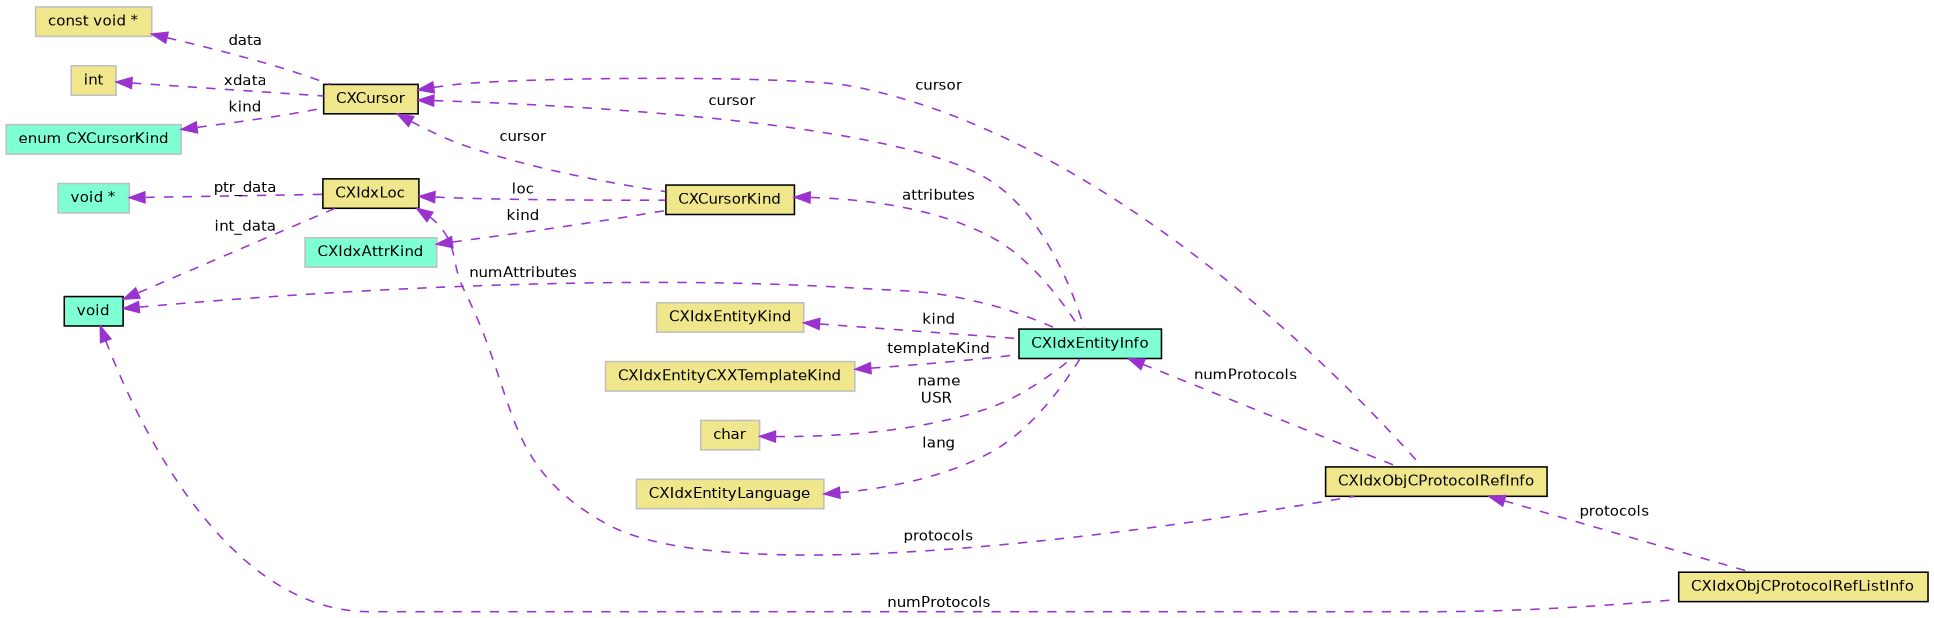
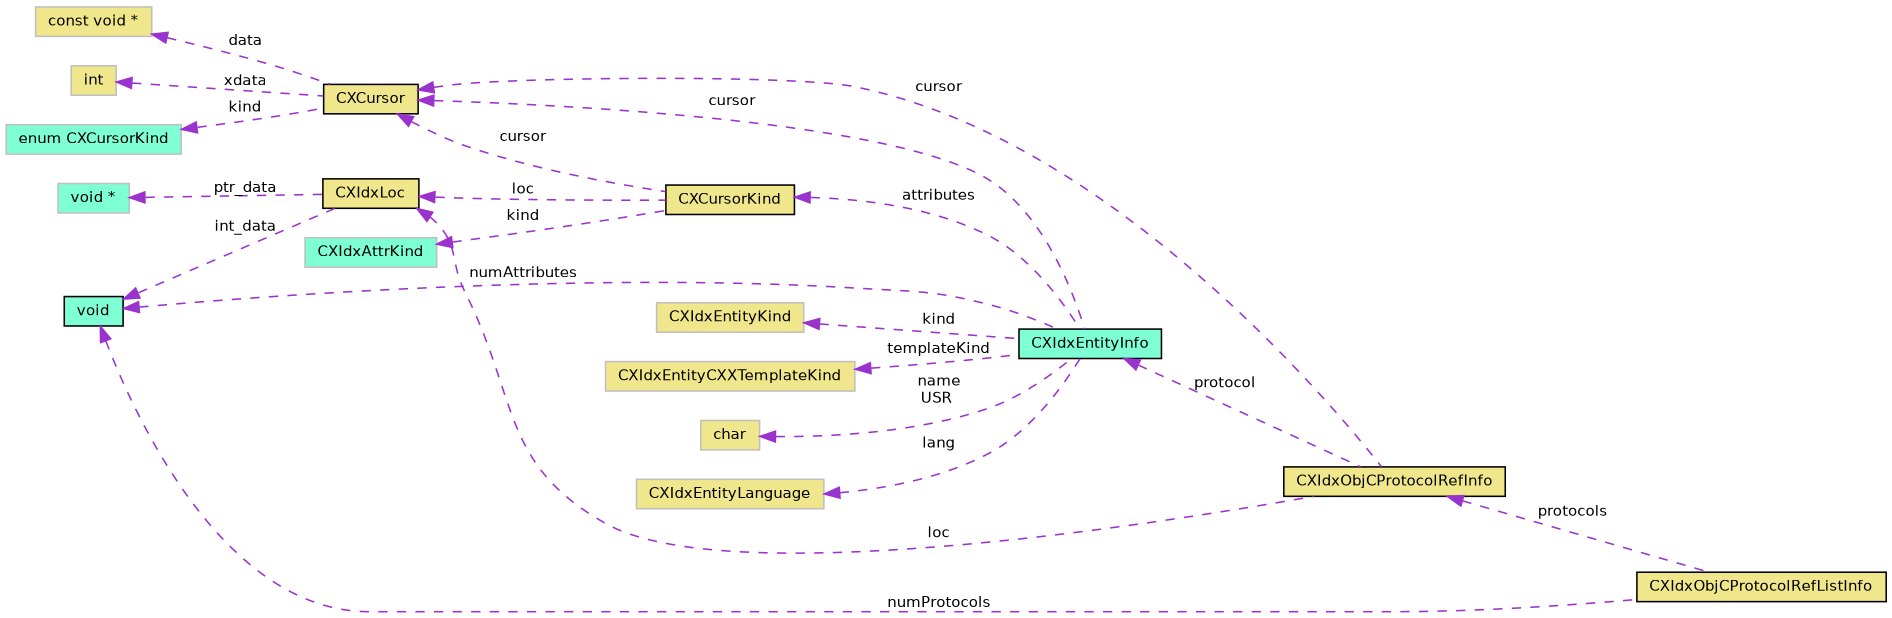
(1244, 376) -> (1223, 383)
(937, 537) -> (937, 533)
